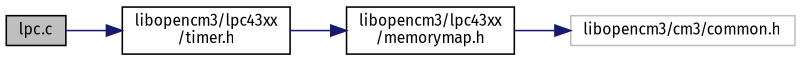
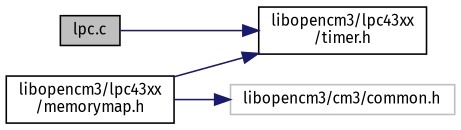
(310, 31) -> (208, 67)
